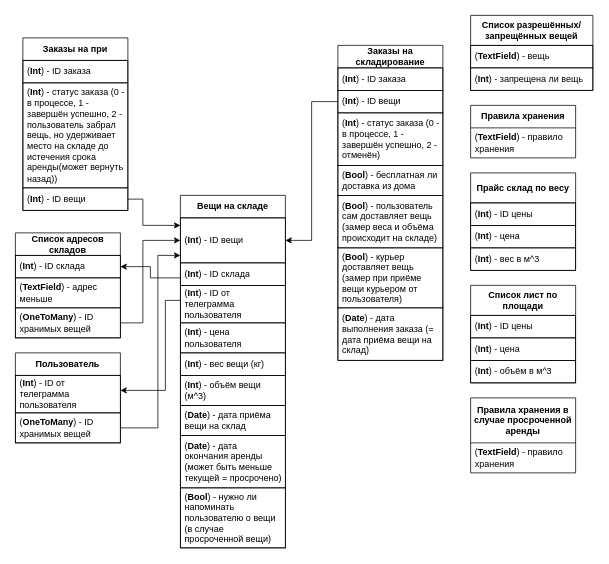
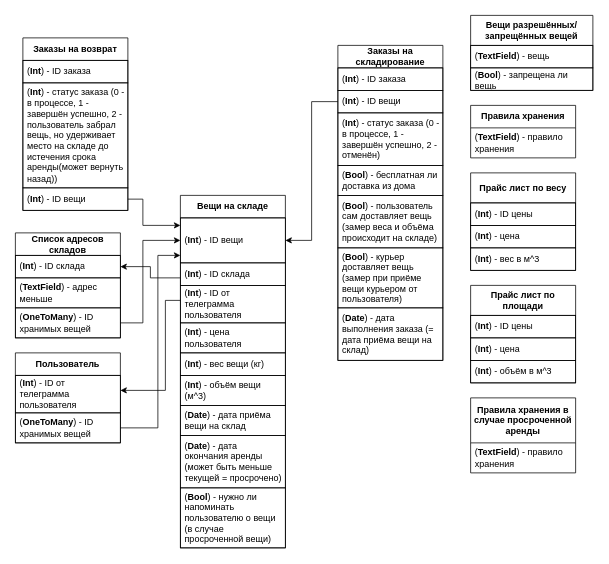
(532, 30) -> (532, 30)
(75, 49) -> (75, 49)
(533, 79) -> (533, 79)
(523, 188) -> (523, 188)
(523, 300) -> (523, 300)
